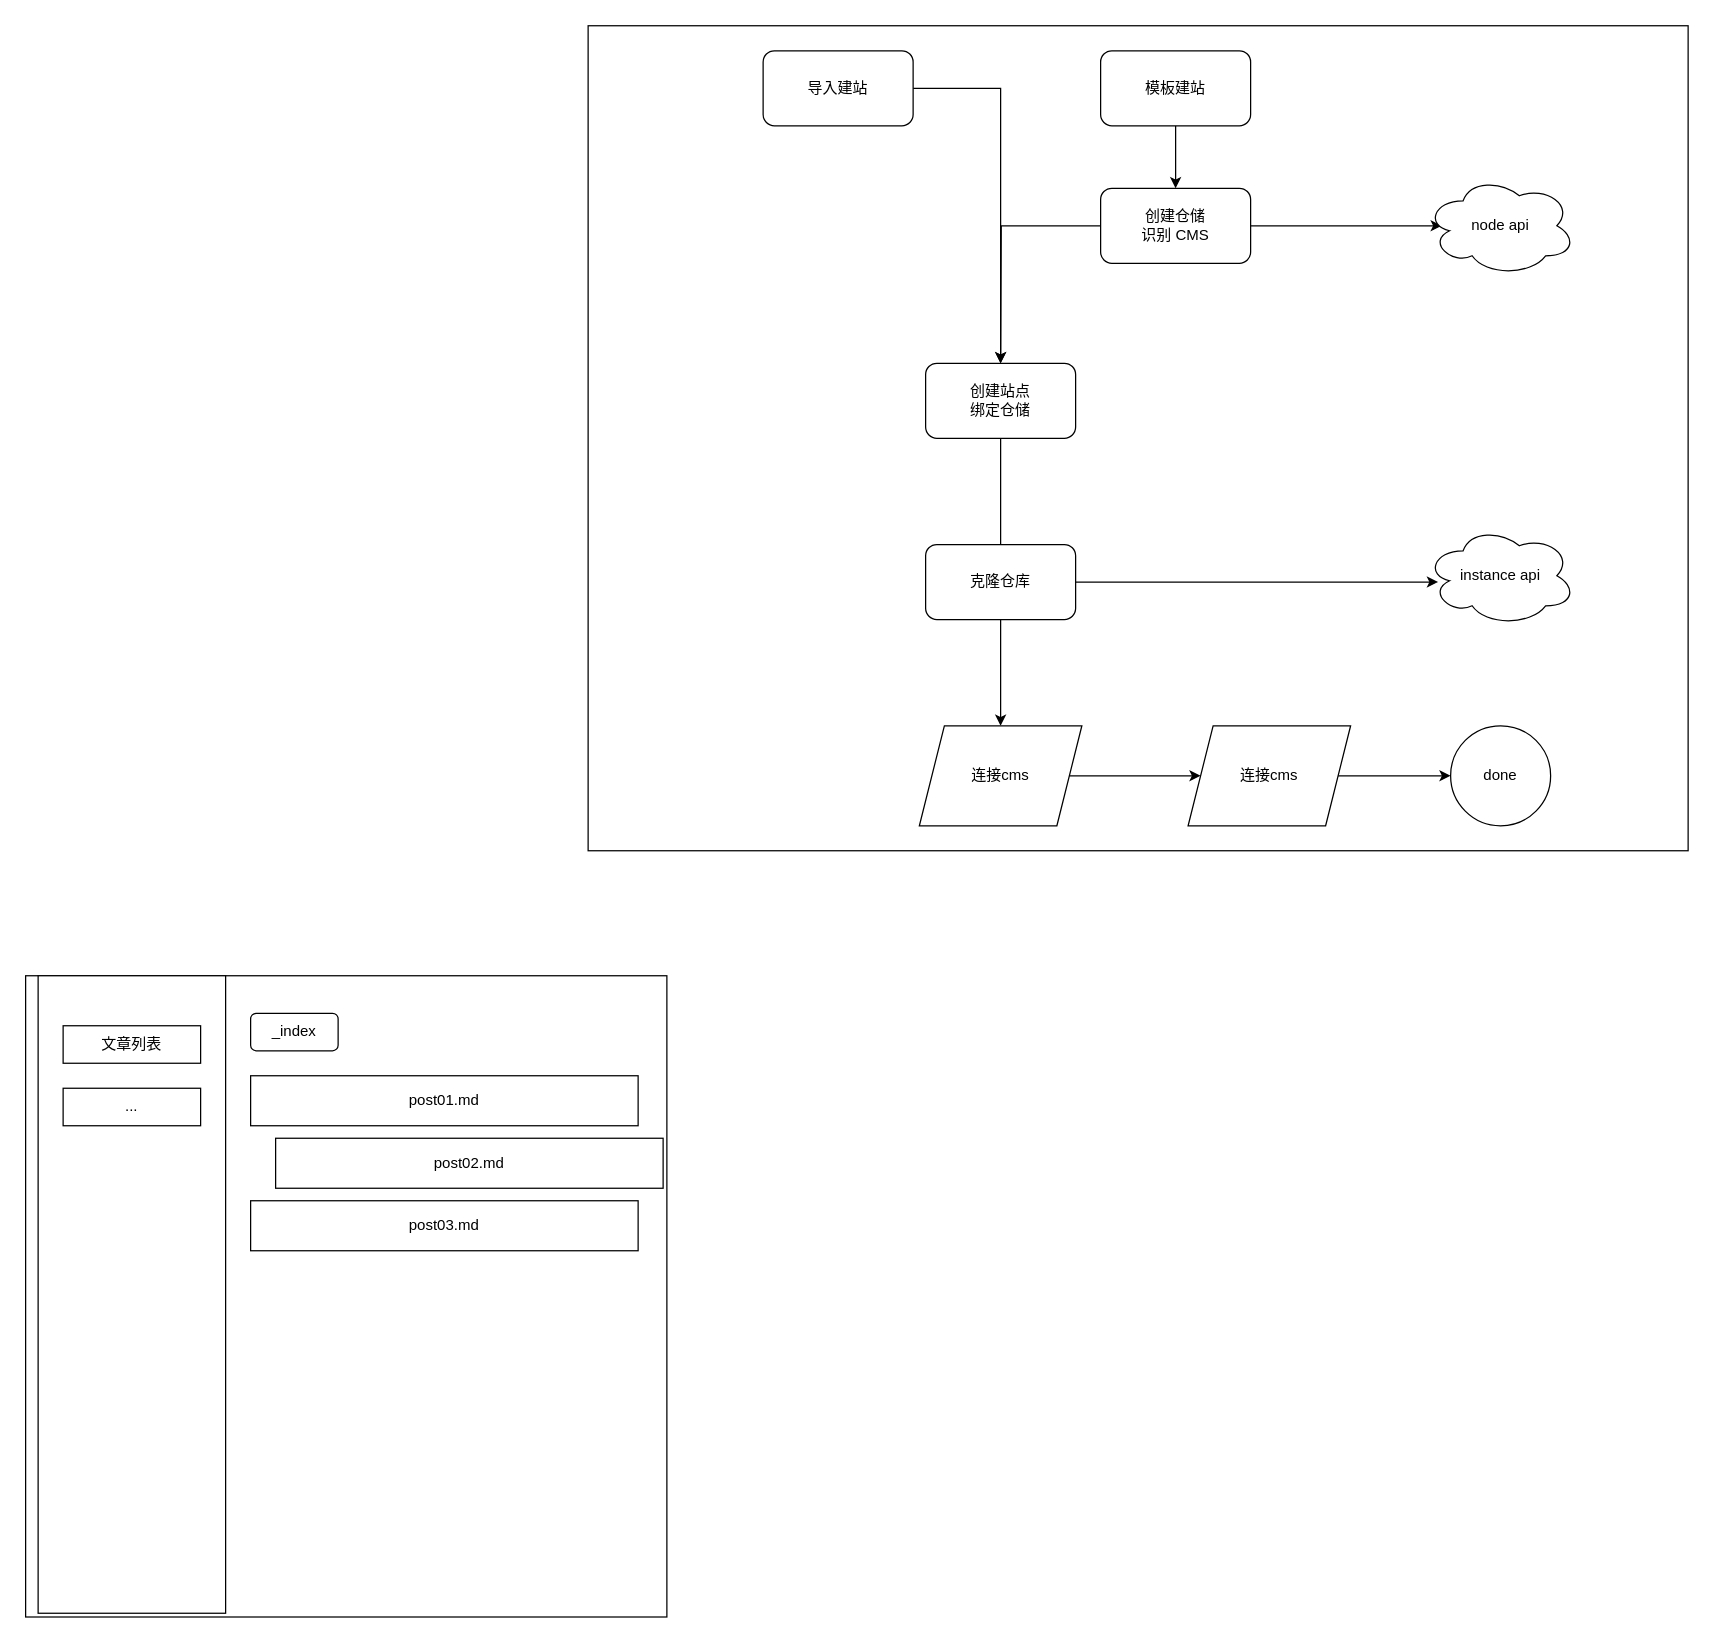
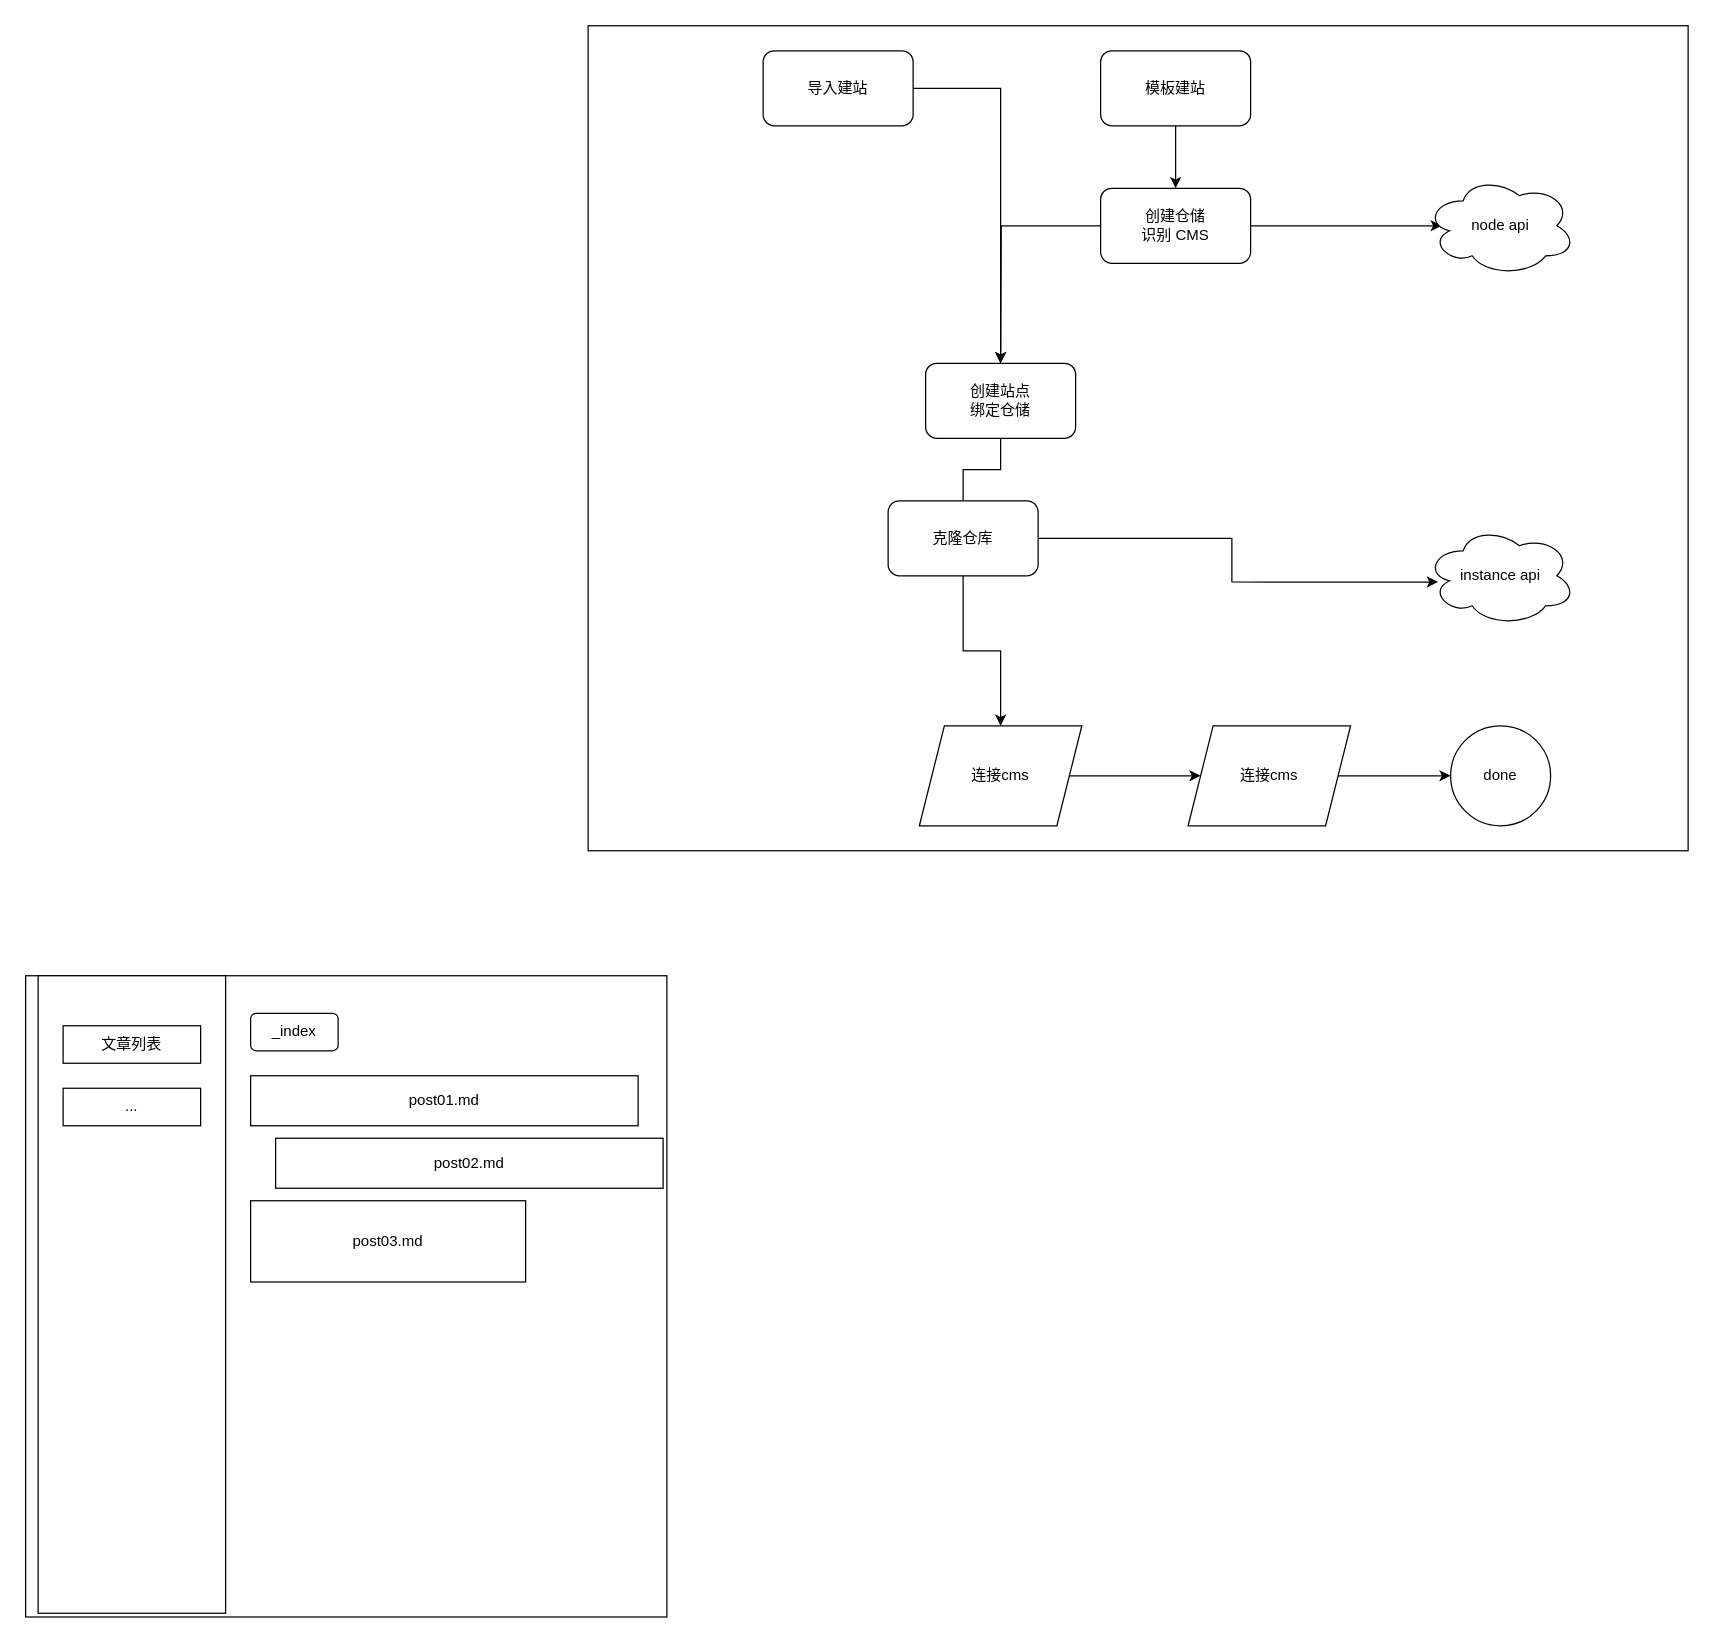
(1001, 582) -> (963, 538)
(444, 1226) -> (388, 1241)
